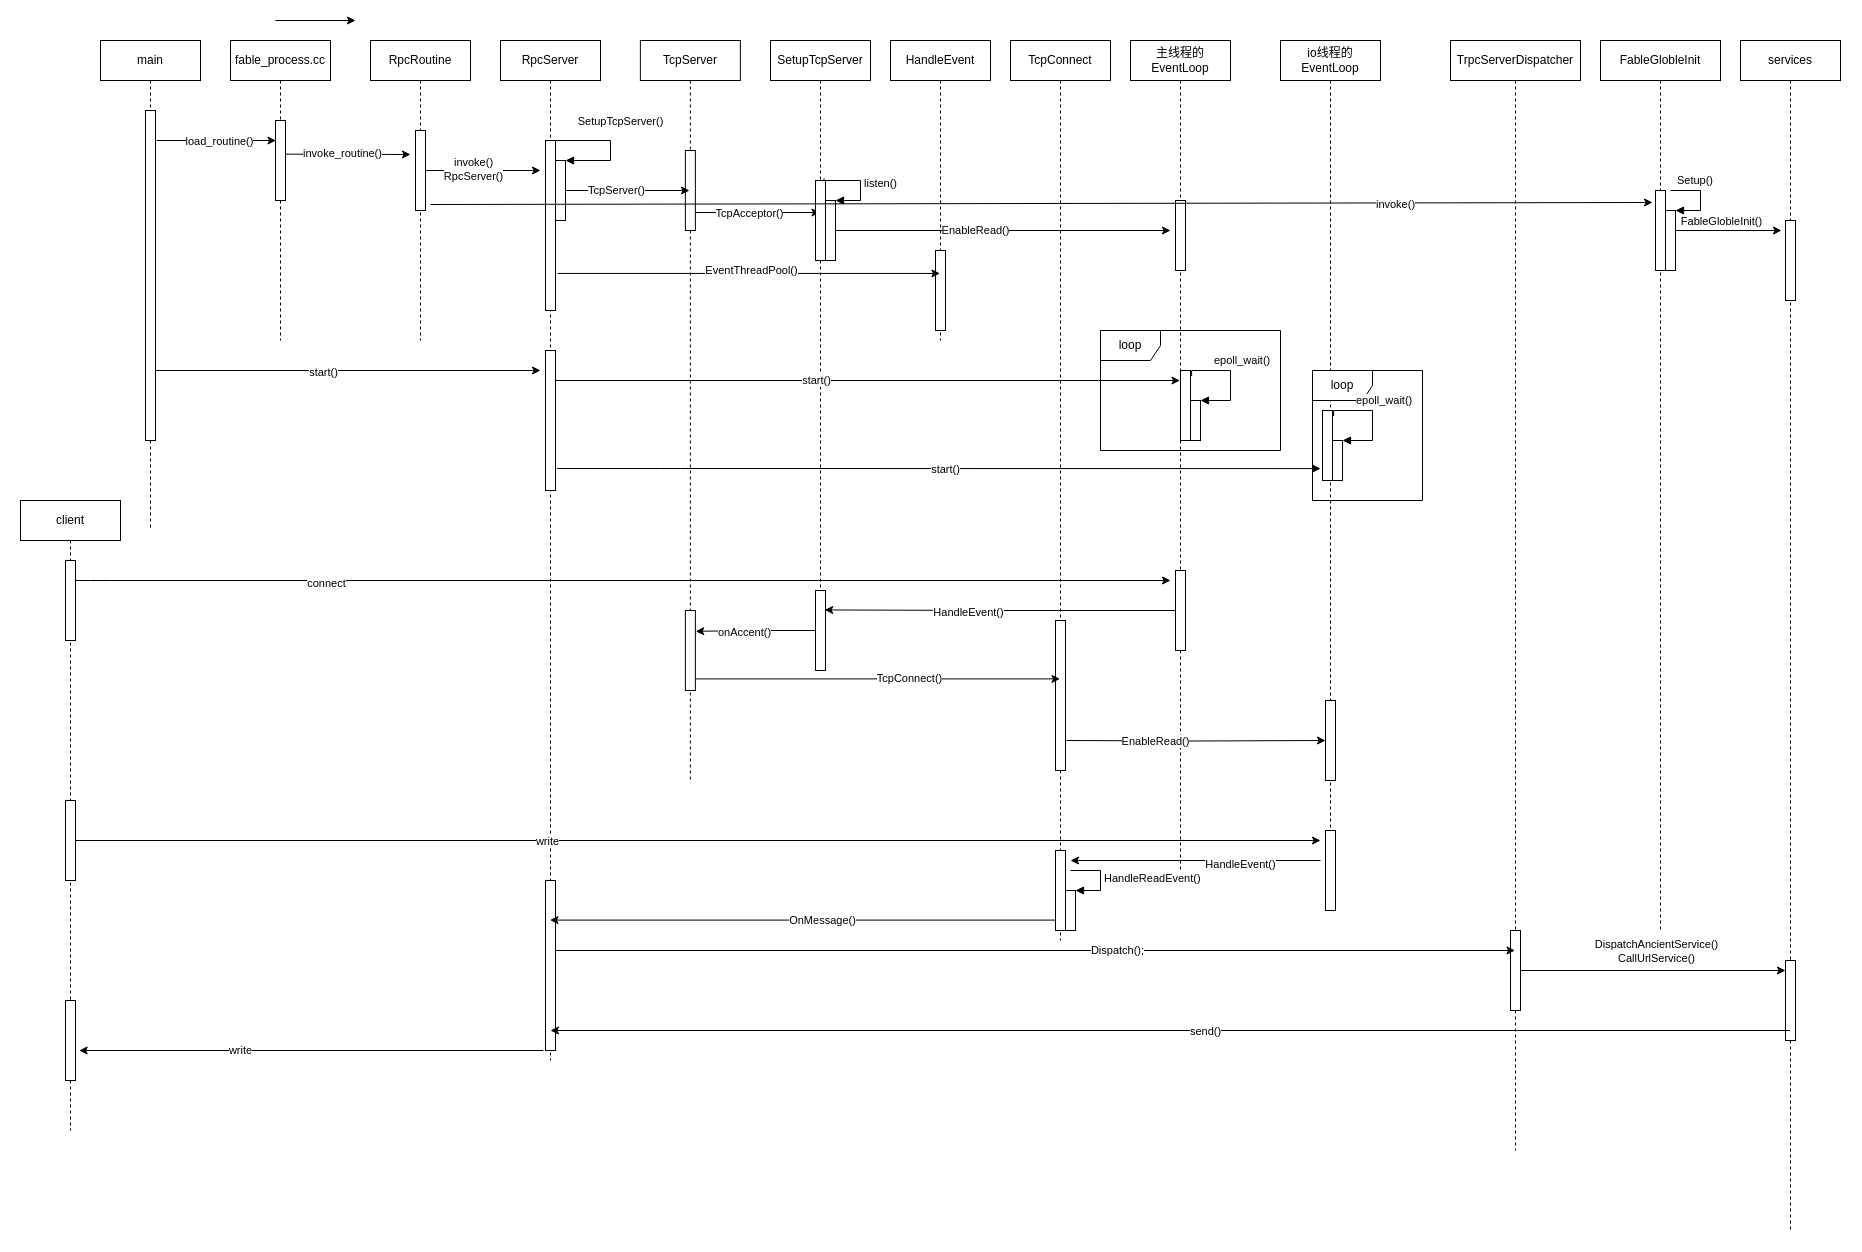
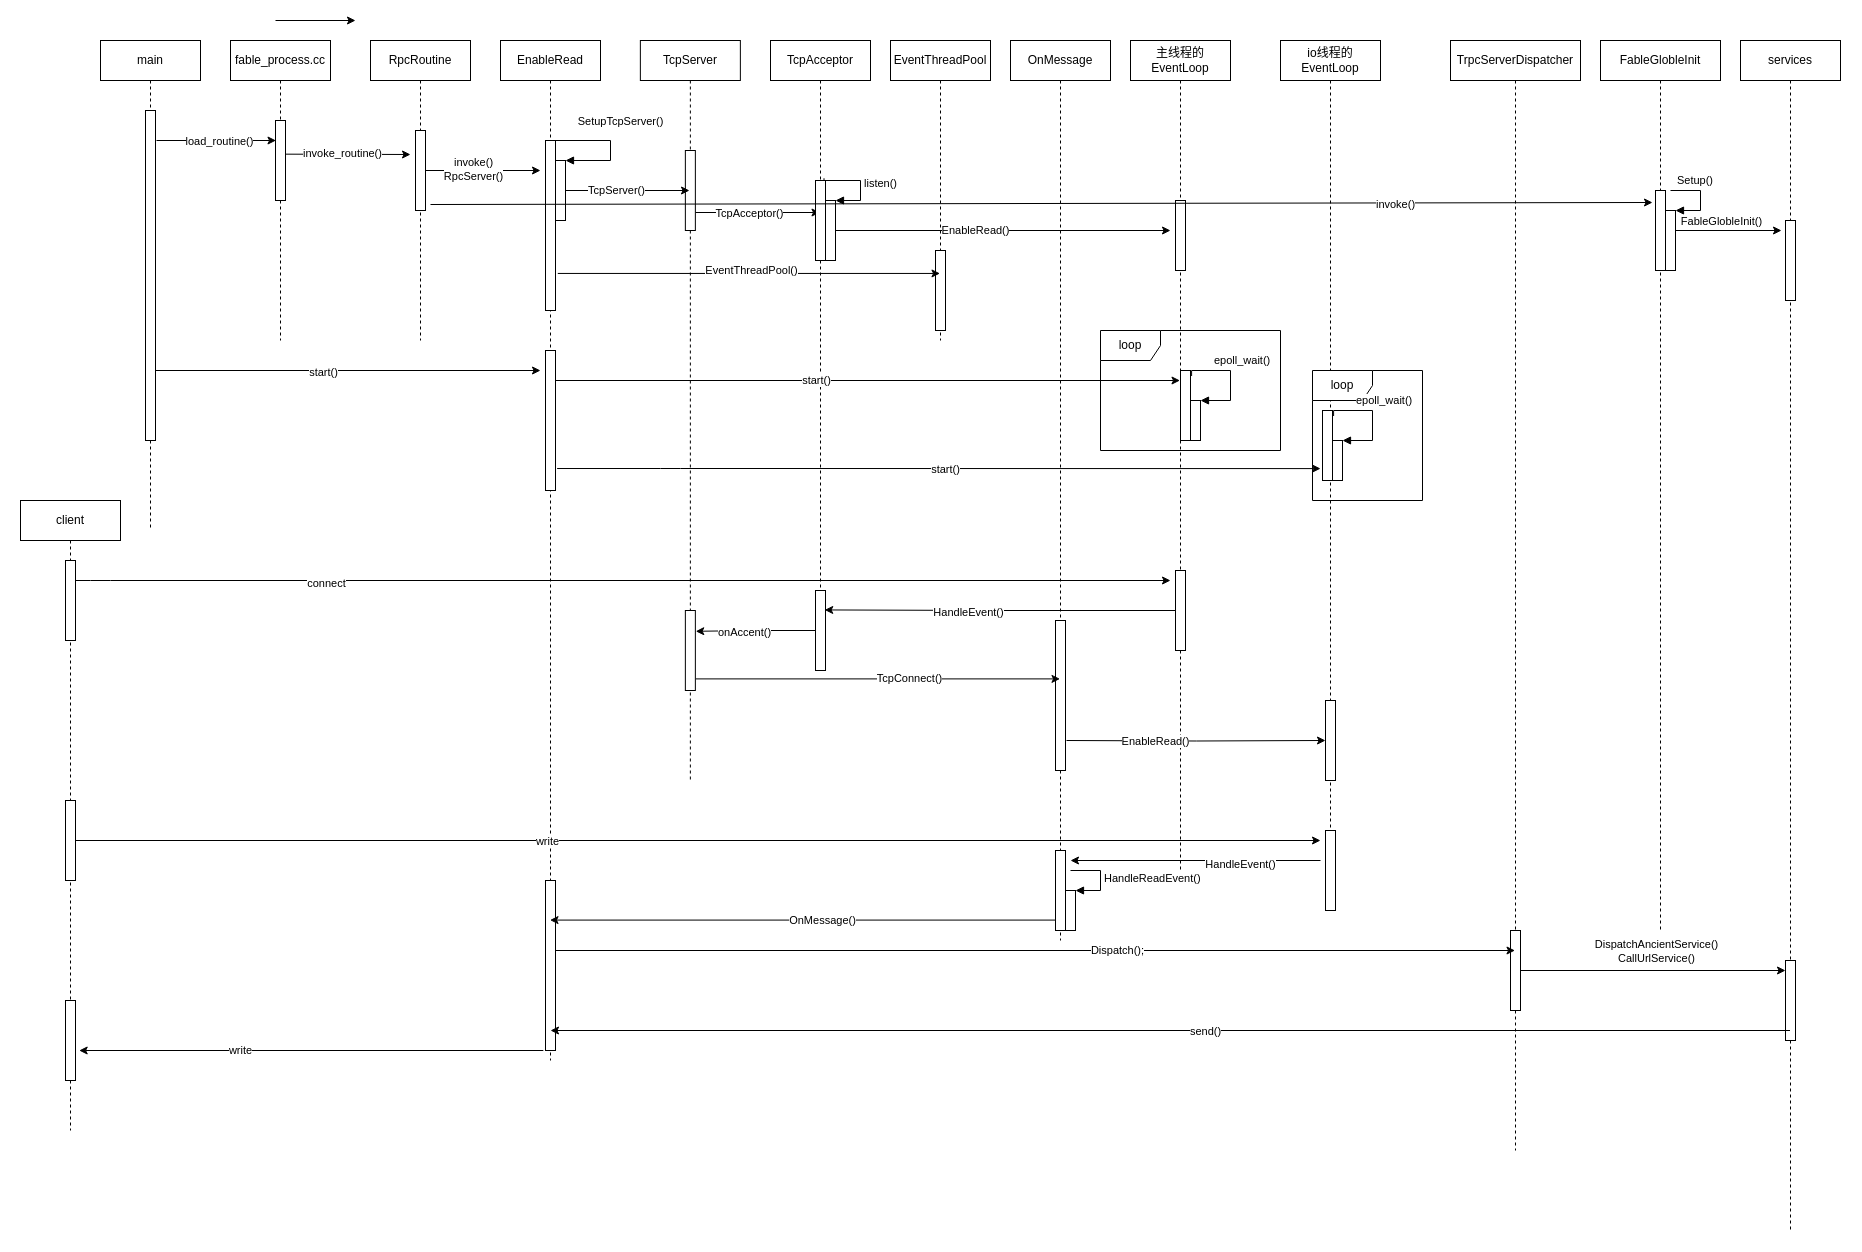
(551, 61) -> (551, 61)
(821, 61) -> (821, 61)
(941, 61) -> (941, 61)
(1061, 61) -> (1061, 61)
